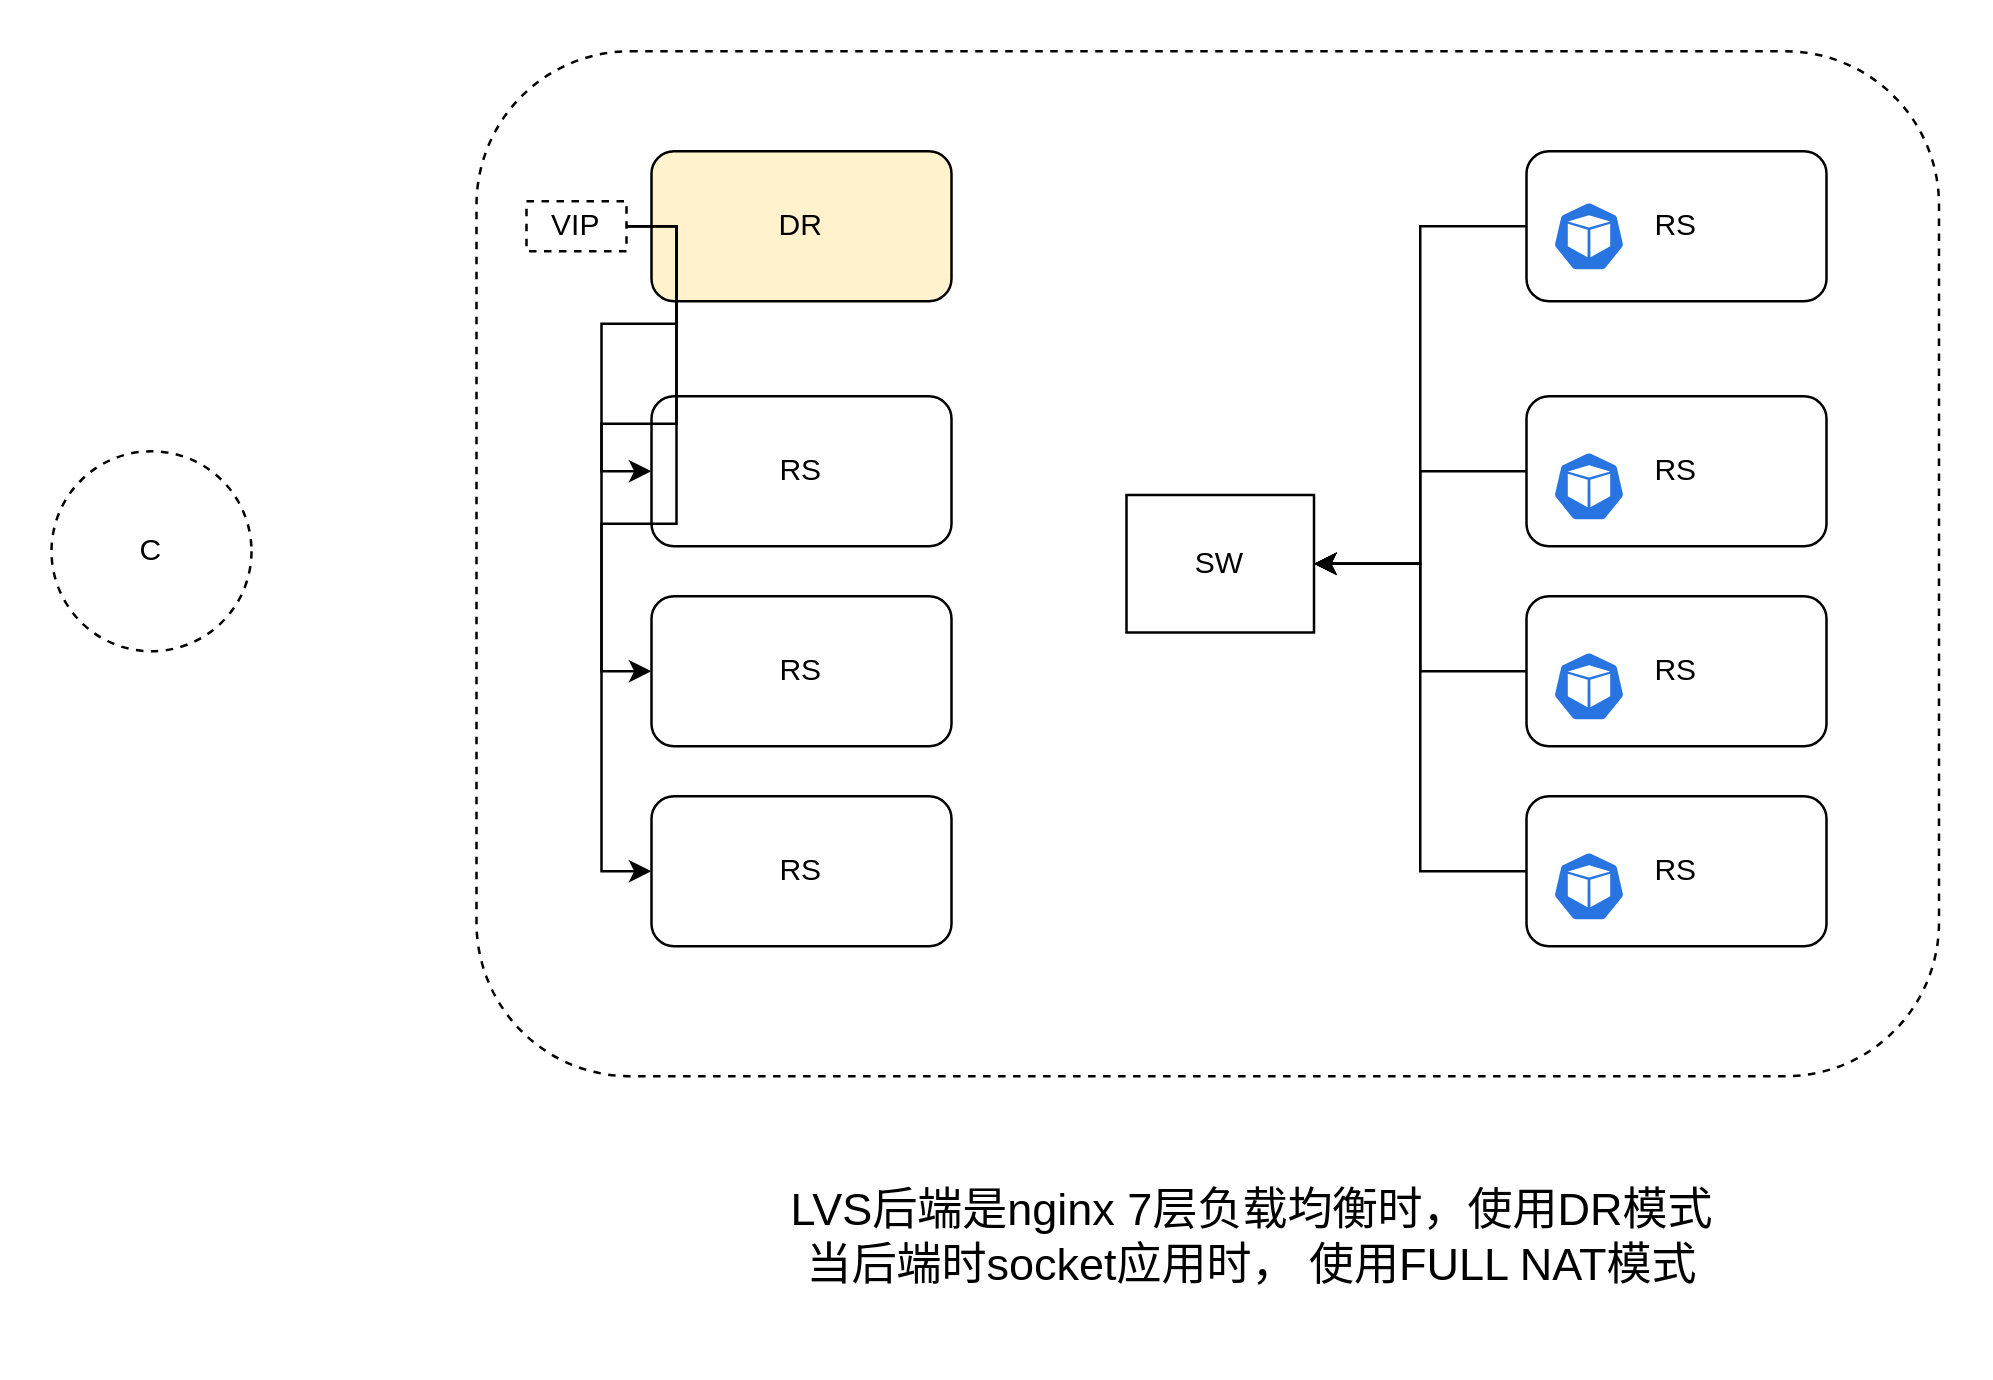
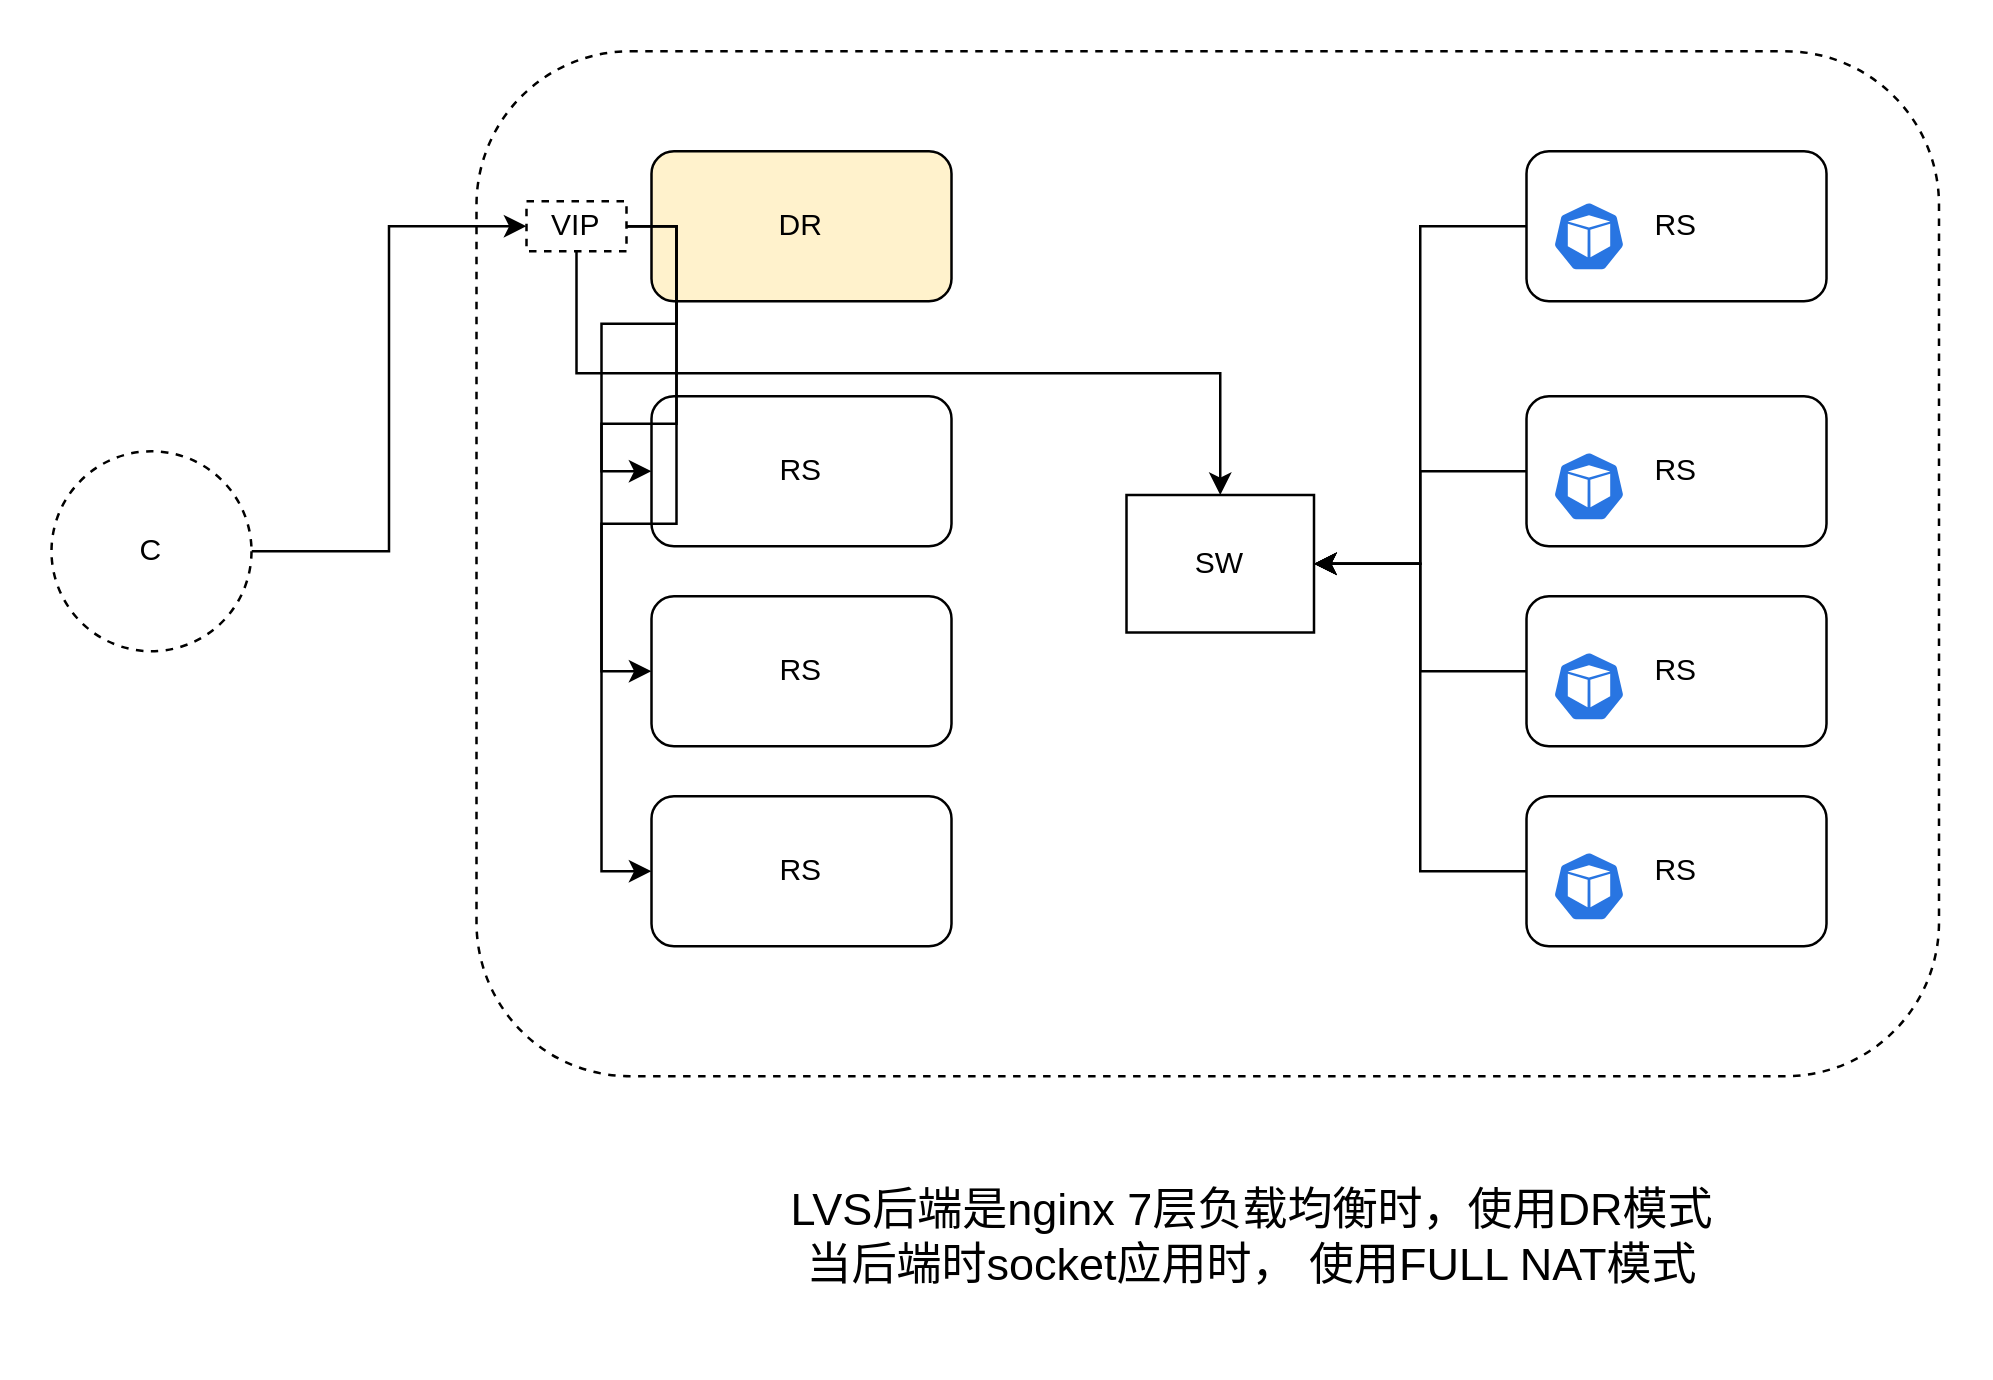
none -> (1003, 373)
none -> (389, 397)
